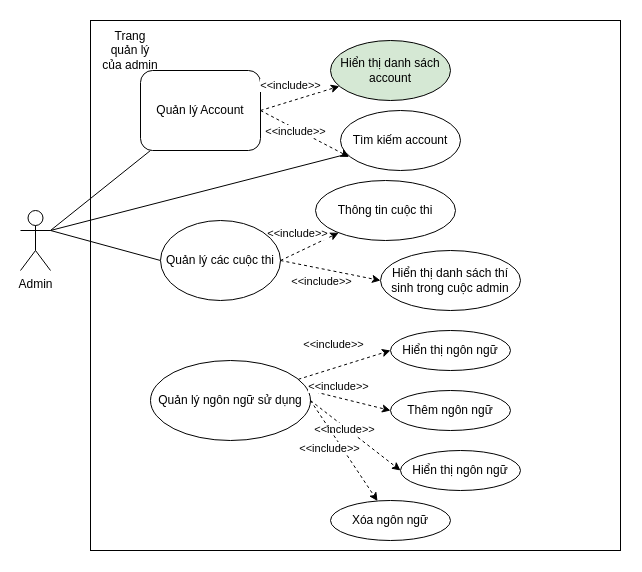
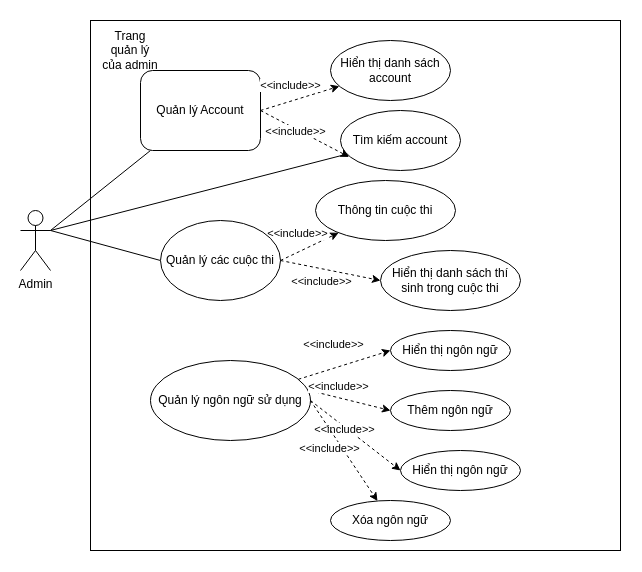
(391, 71) -> (391, 71)
(451, 281) -> (451, 281)
